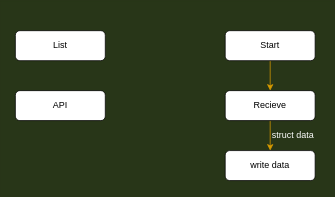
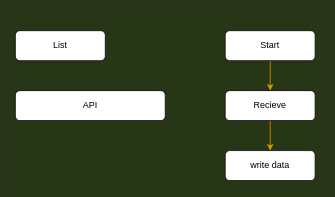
(60, 105) -> (90, 105)
(293, 135) -> none
